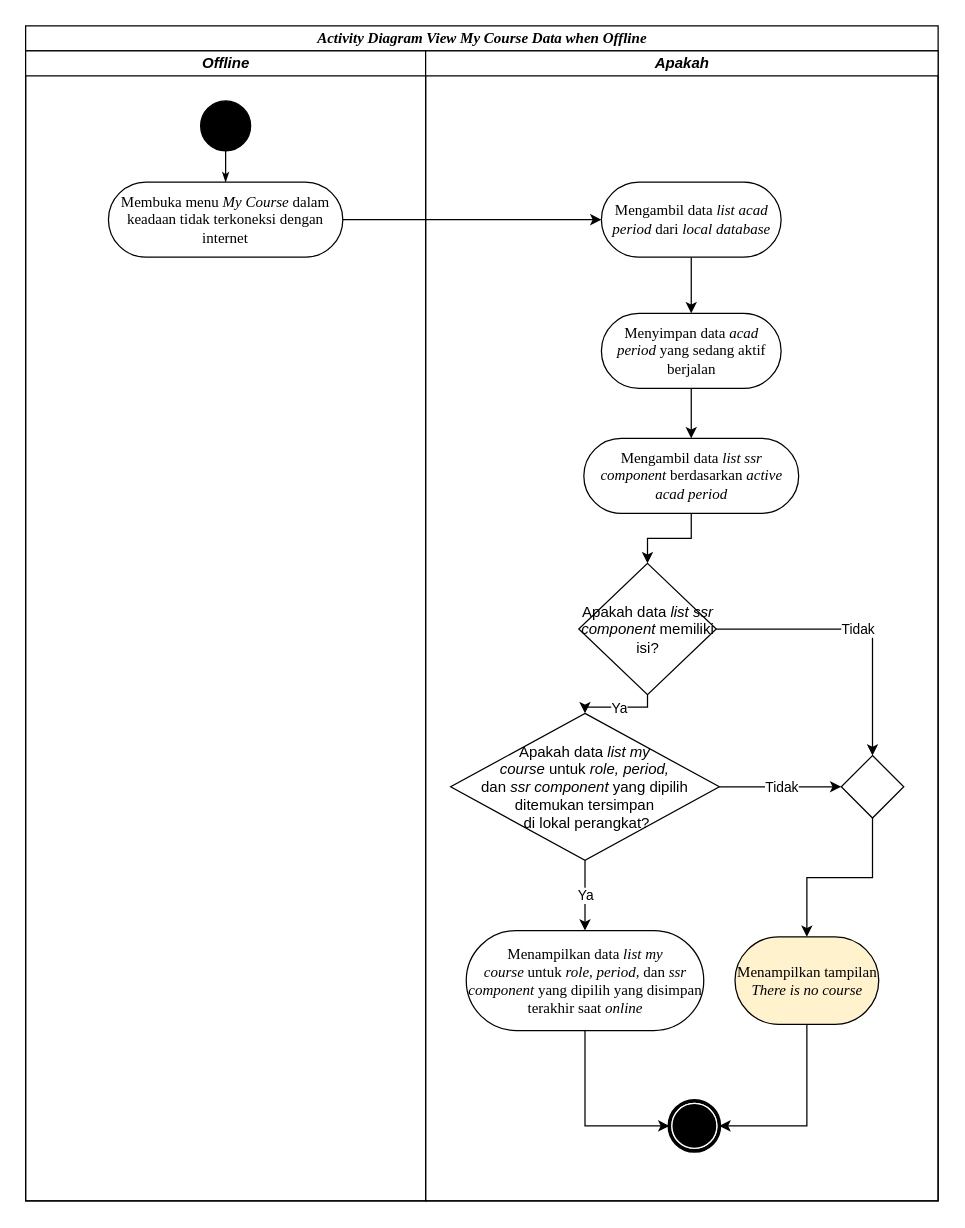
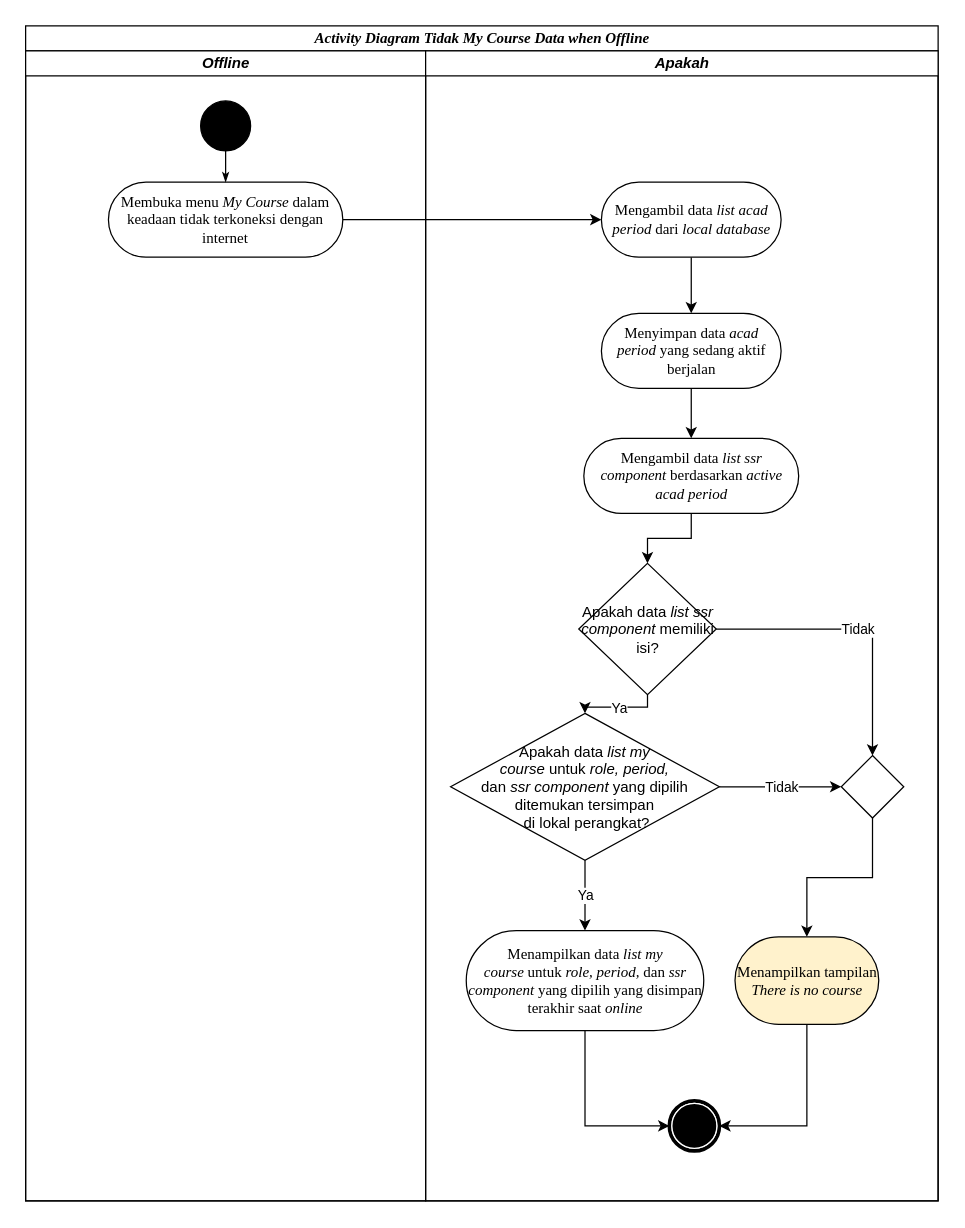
(483, 38) -> (483, 38)
